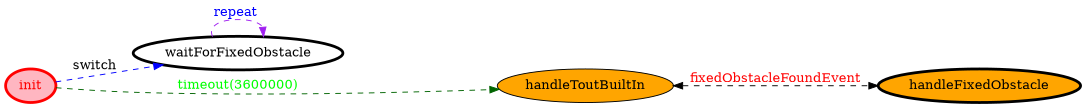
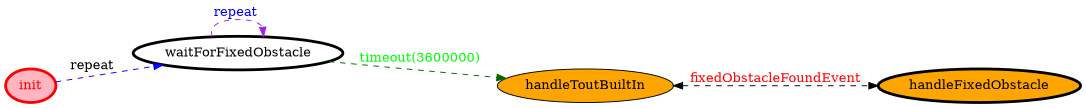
(95, 66) -> (95, 66)
(273, 94) -> (413, 70)
